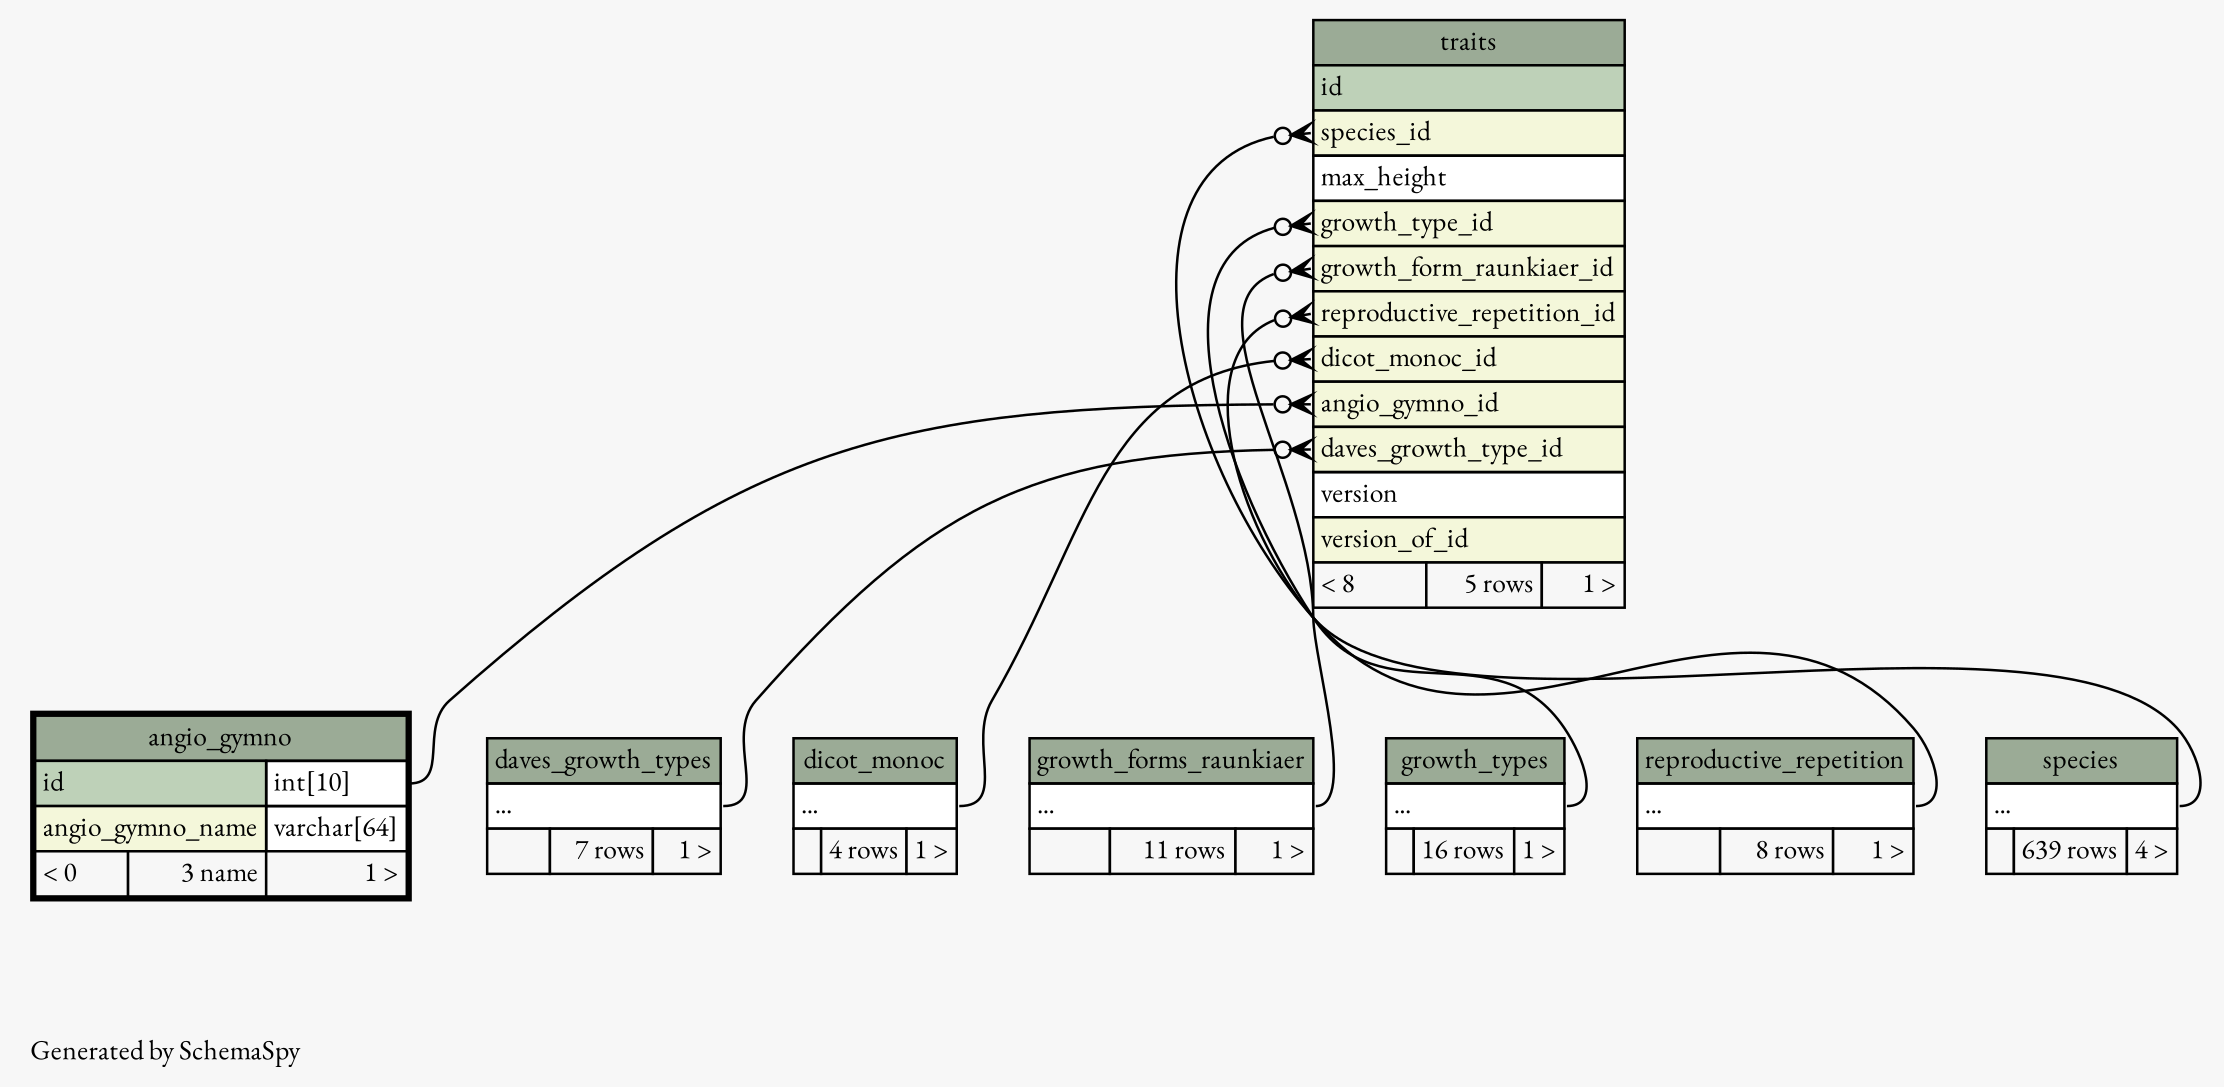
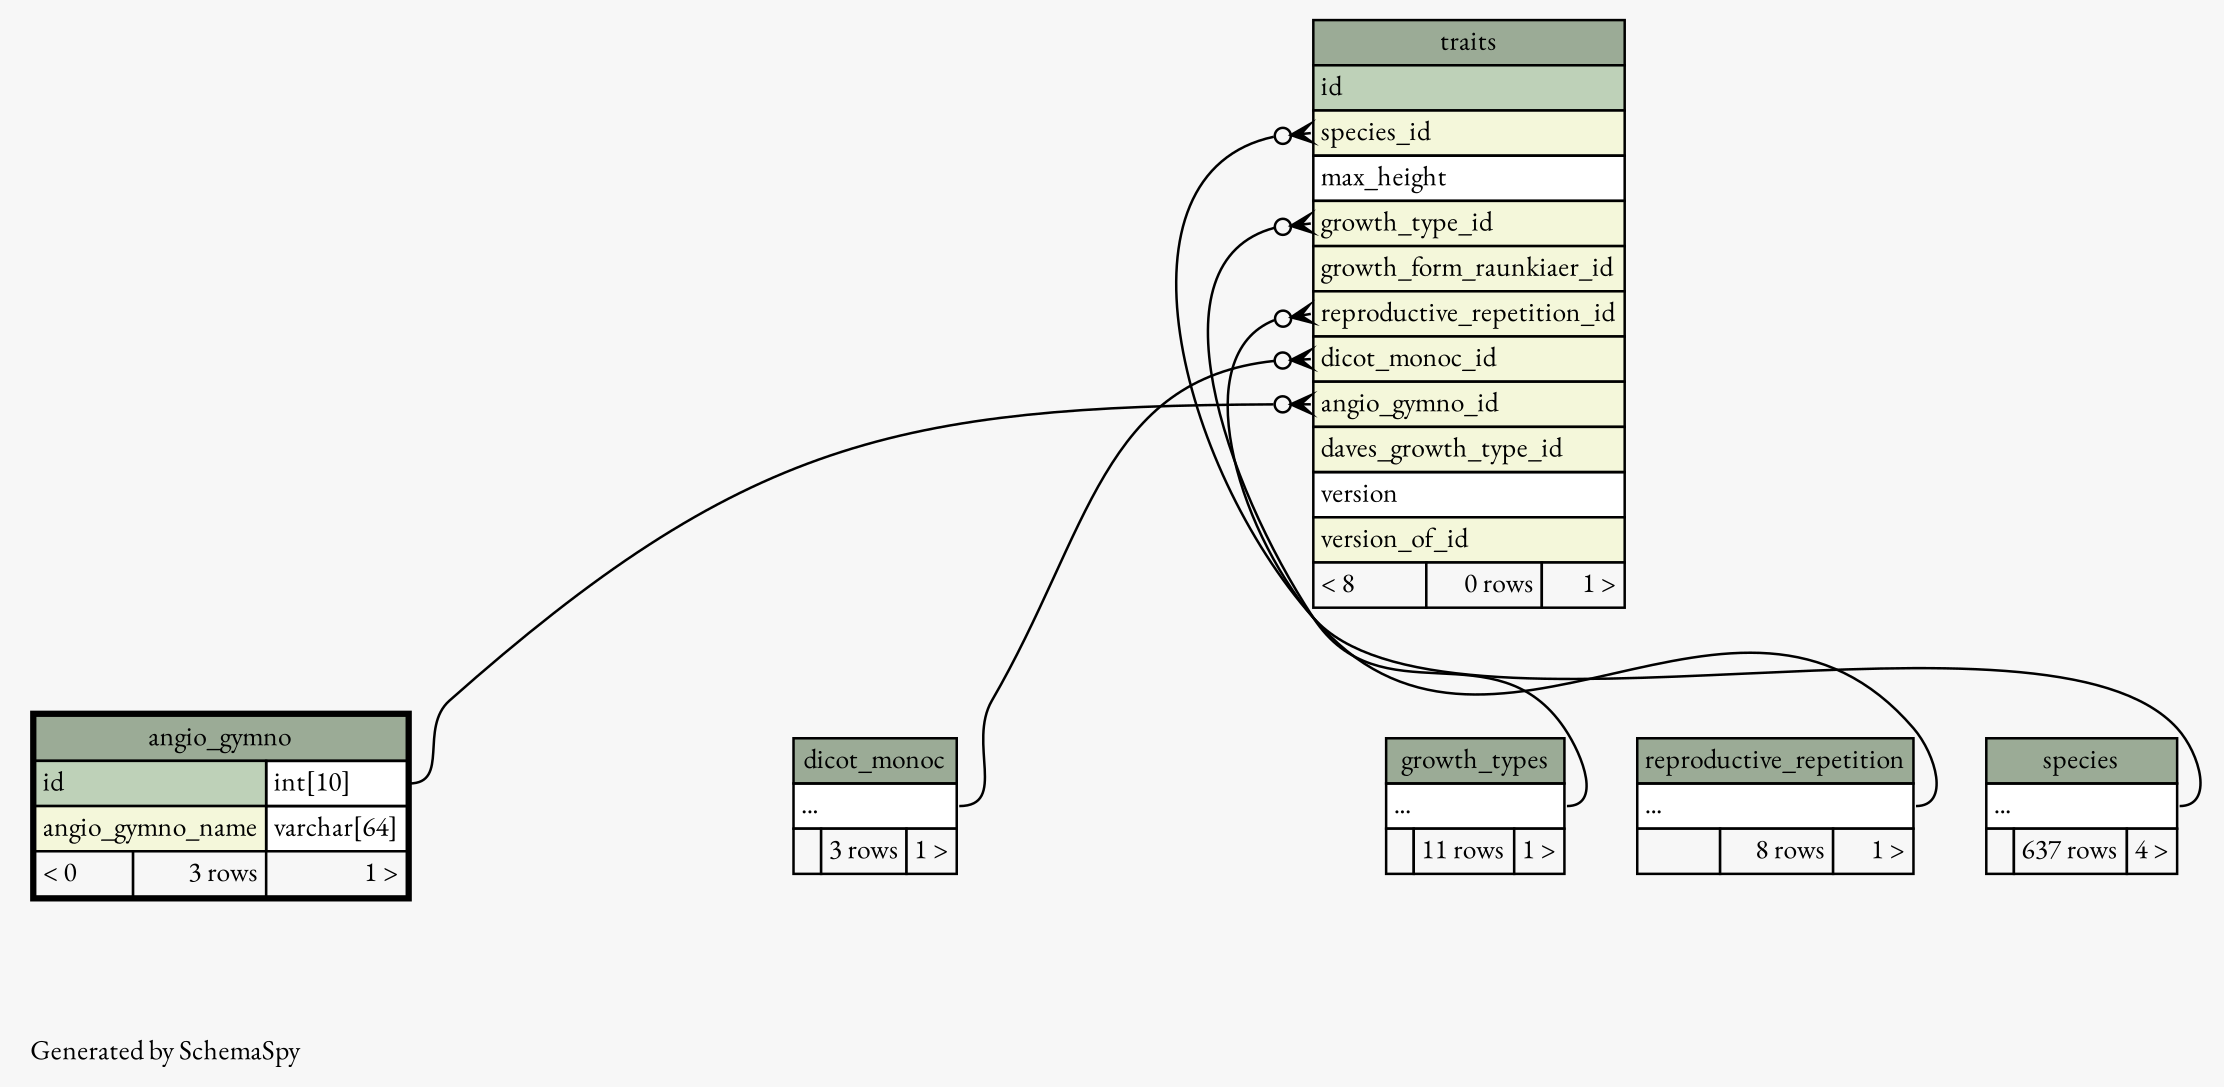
(1499, 584) -> (1499, 584)
(603, 806) -> none
(1170, 806) -> none
(864, 850) -> (864, 850)
(1464, 850) -> (1464, 850)
(2070, 850) -> (2070, 850)
(220, 873) -> (223, 873)
